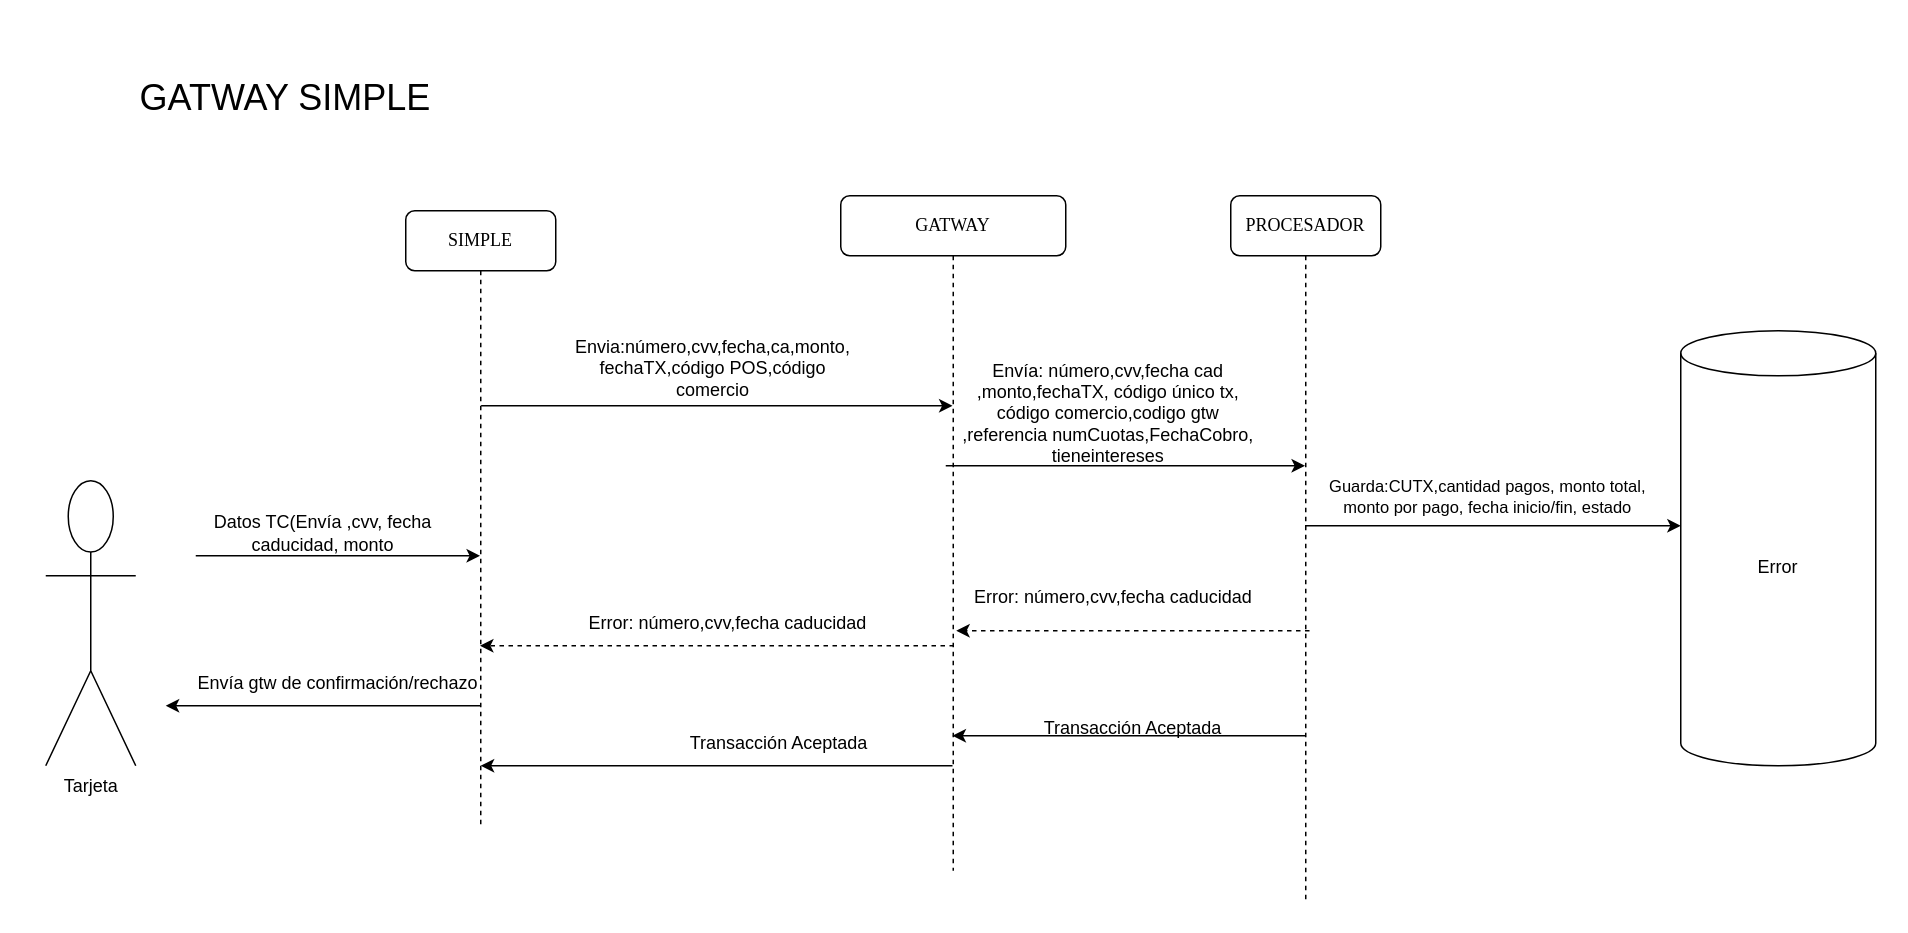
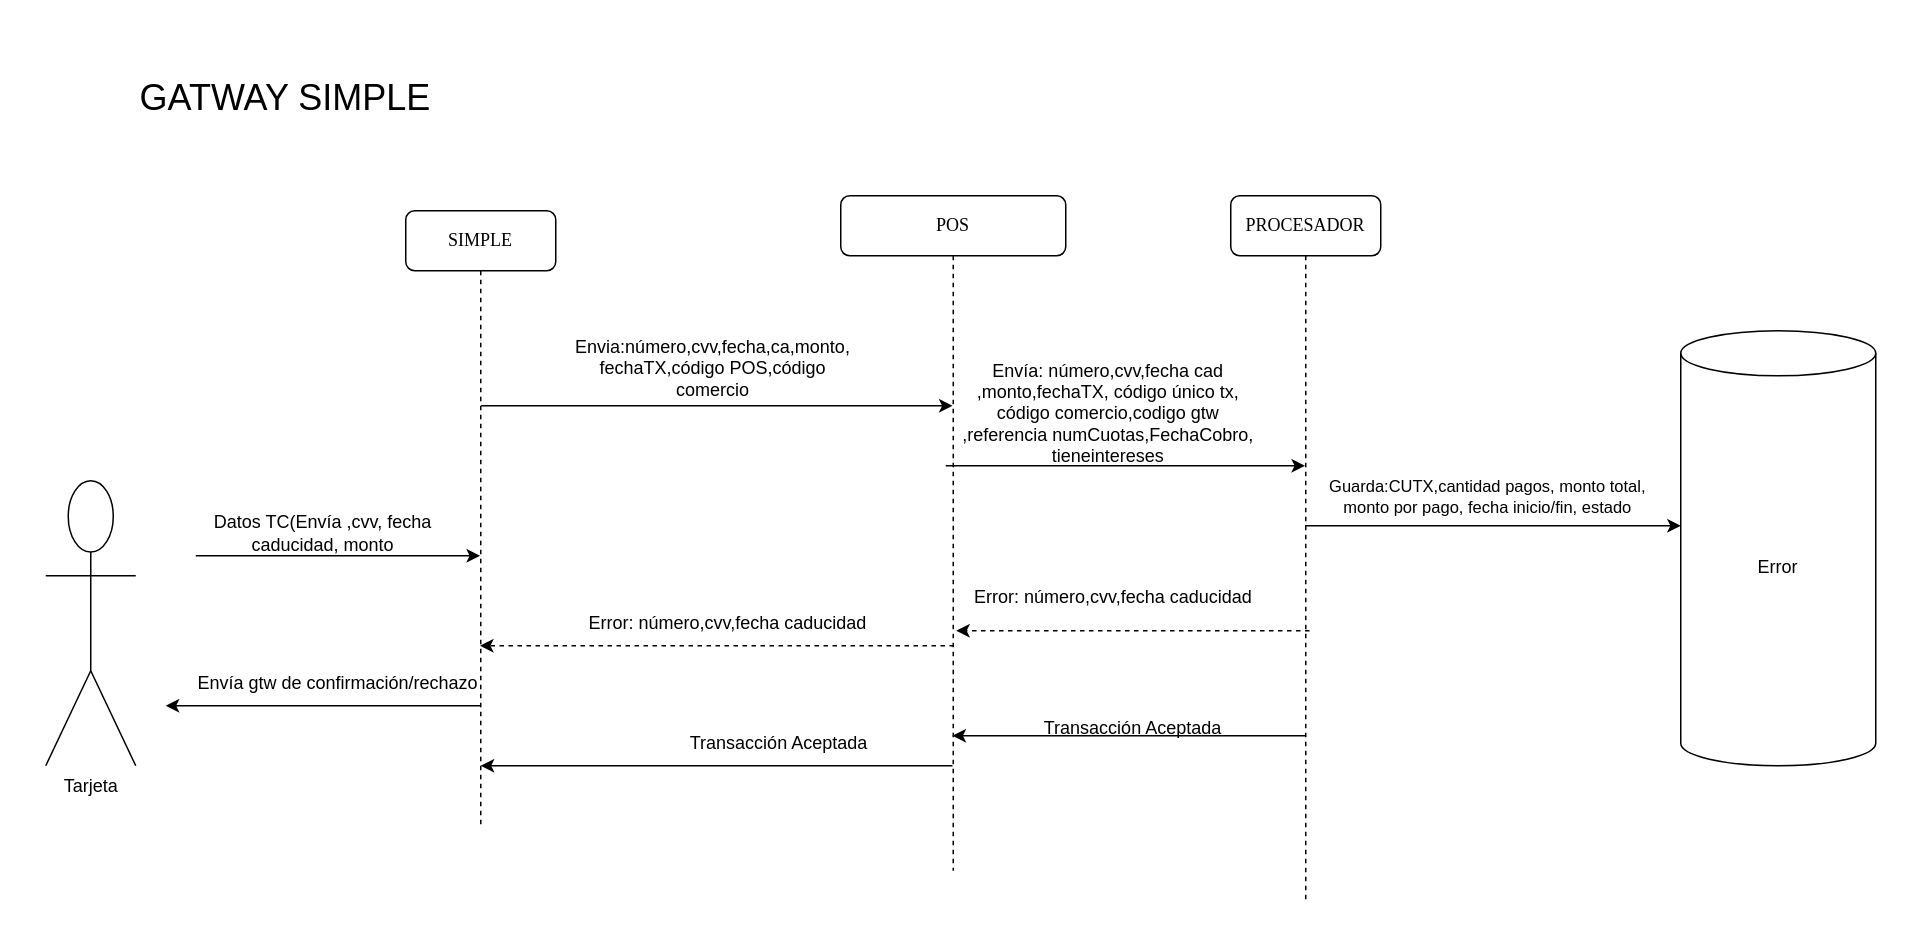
(953, 226) -> (953, 226)
